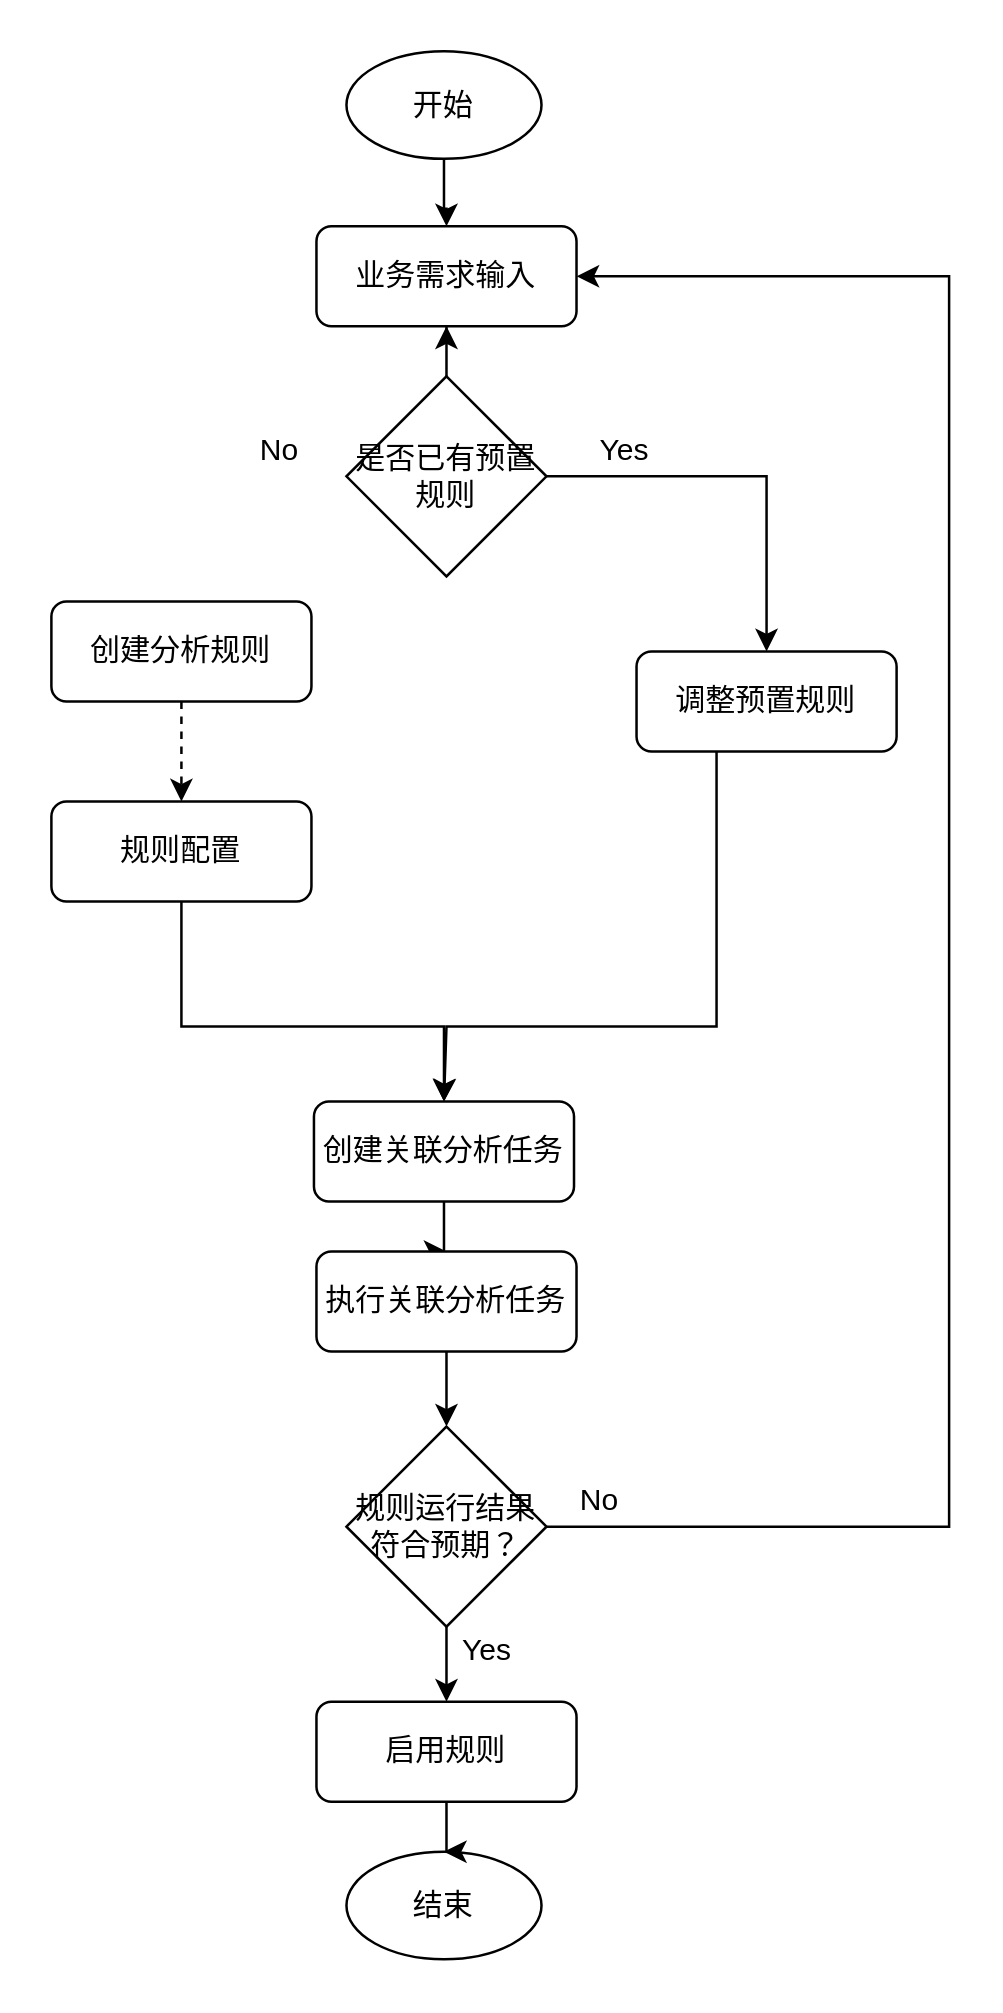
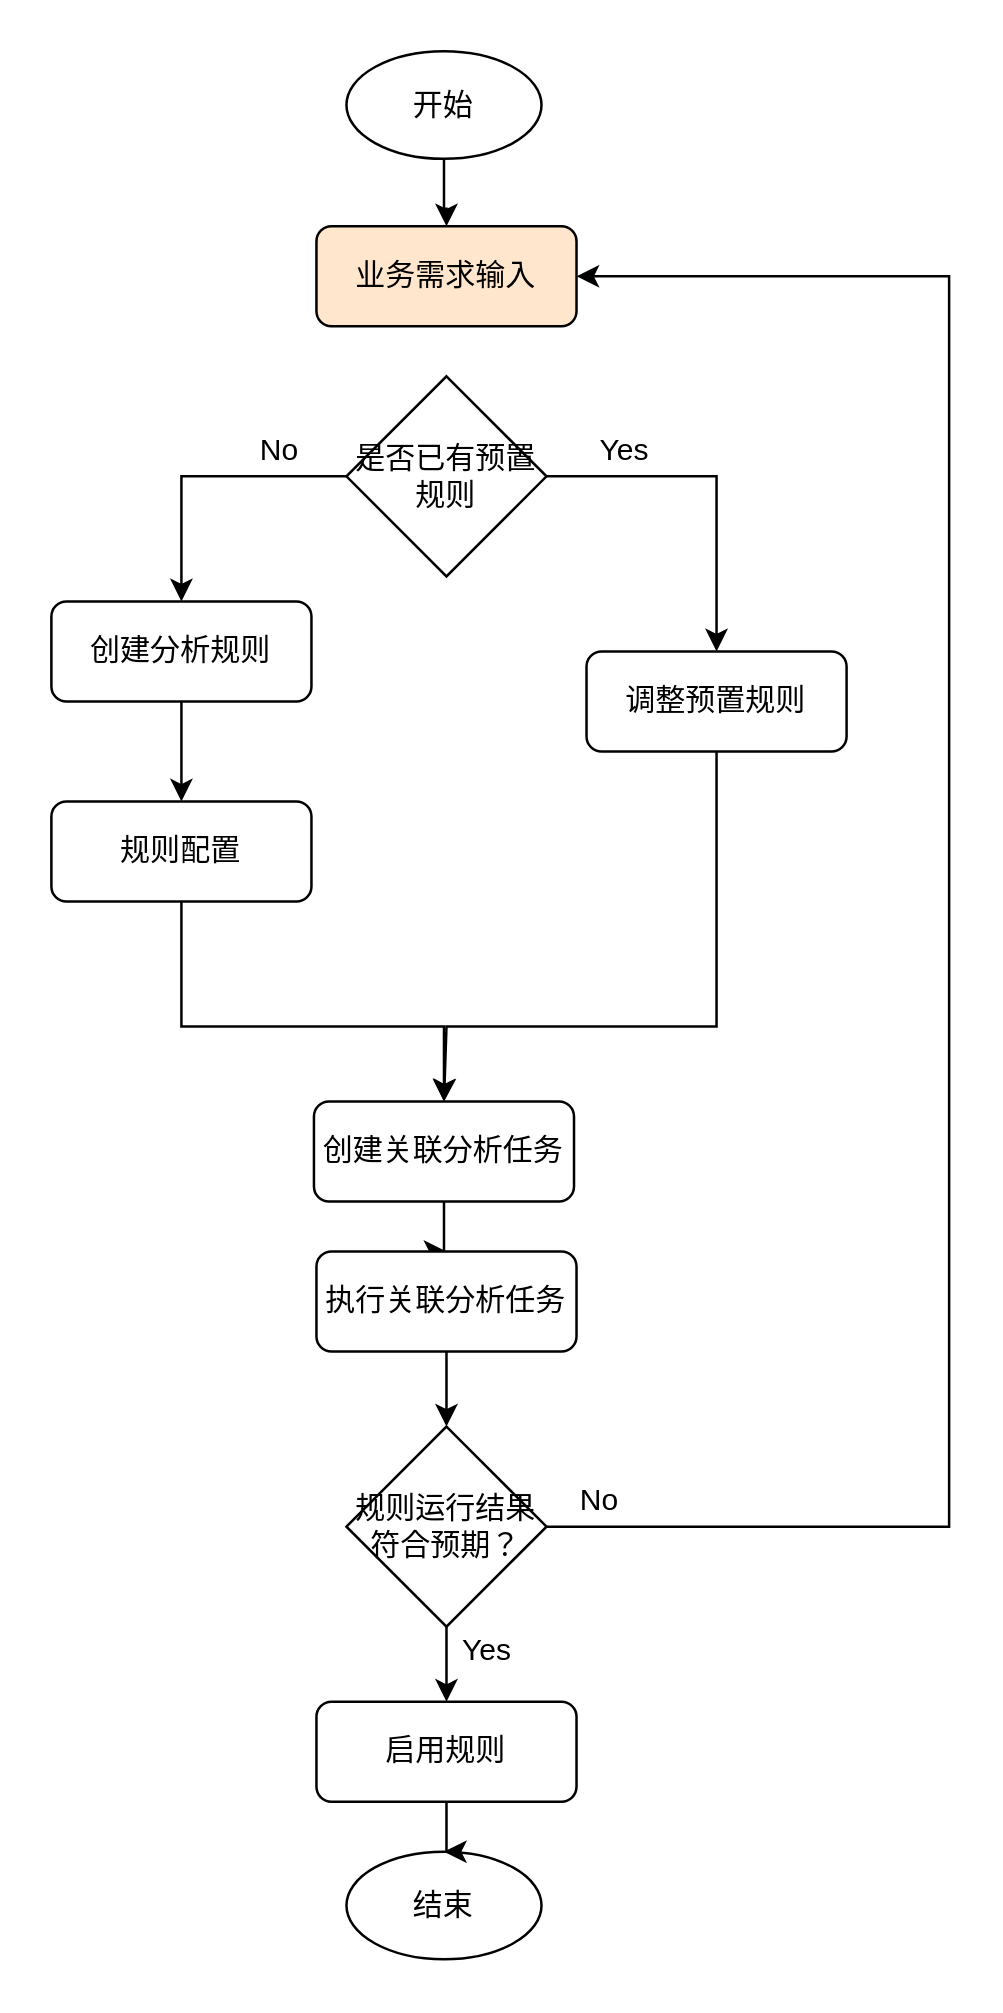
(446, 276) -> (446, 276)
(446, 343) -> (209, 476)
(766, 701) -> (716, 701)
(181, 742) -> (181, 742)
